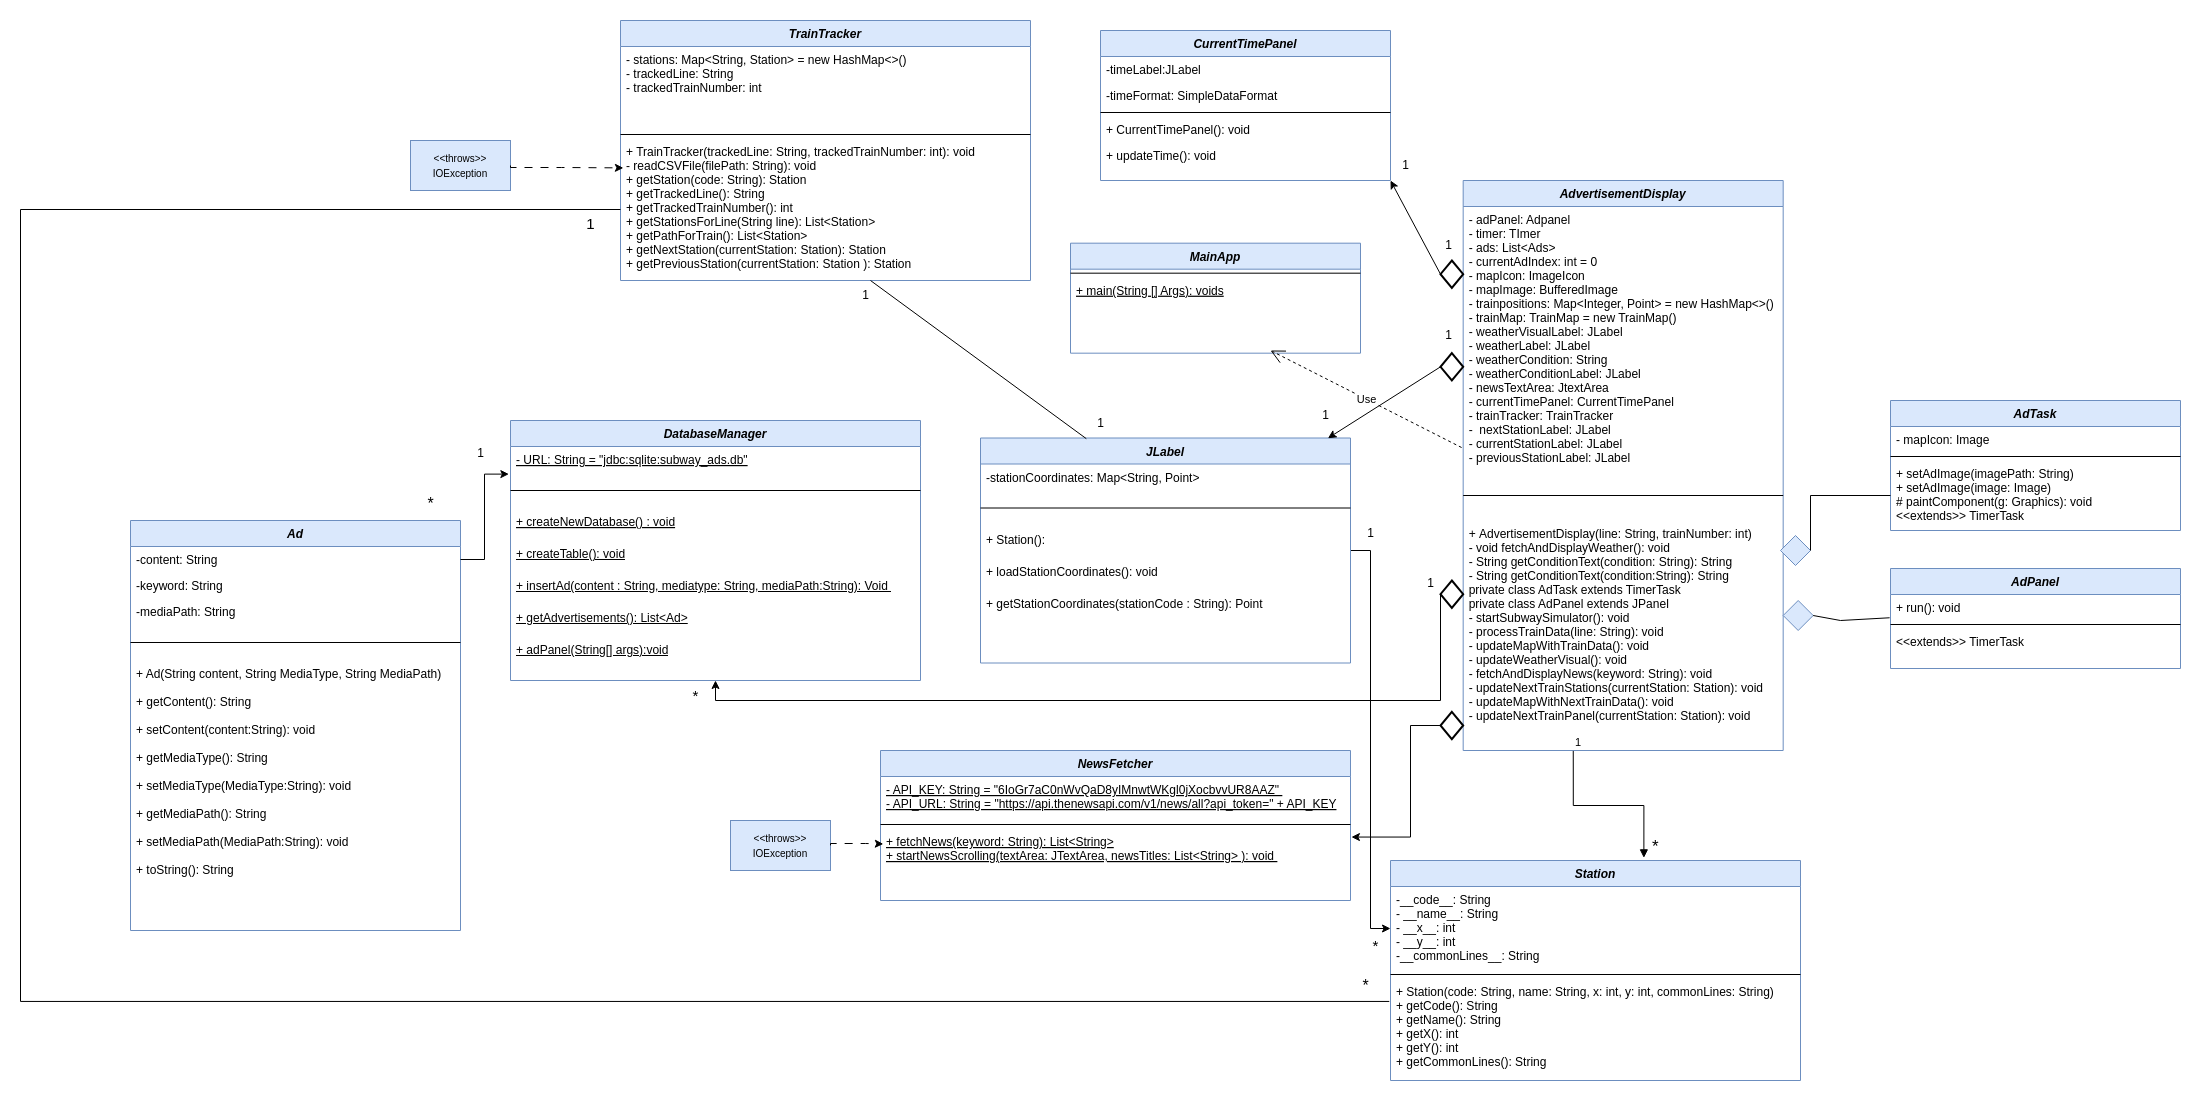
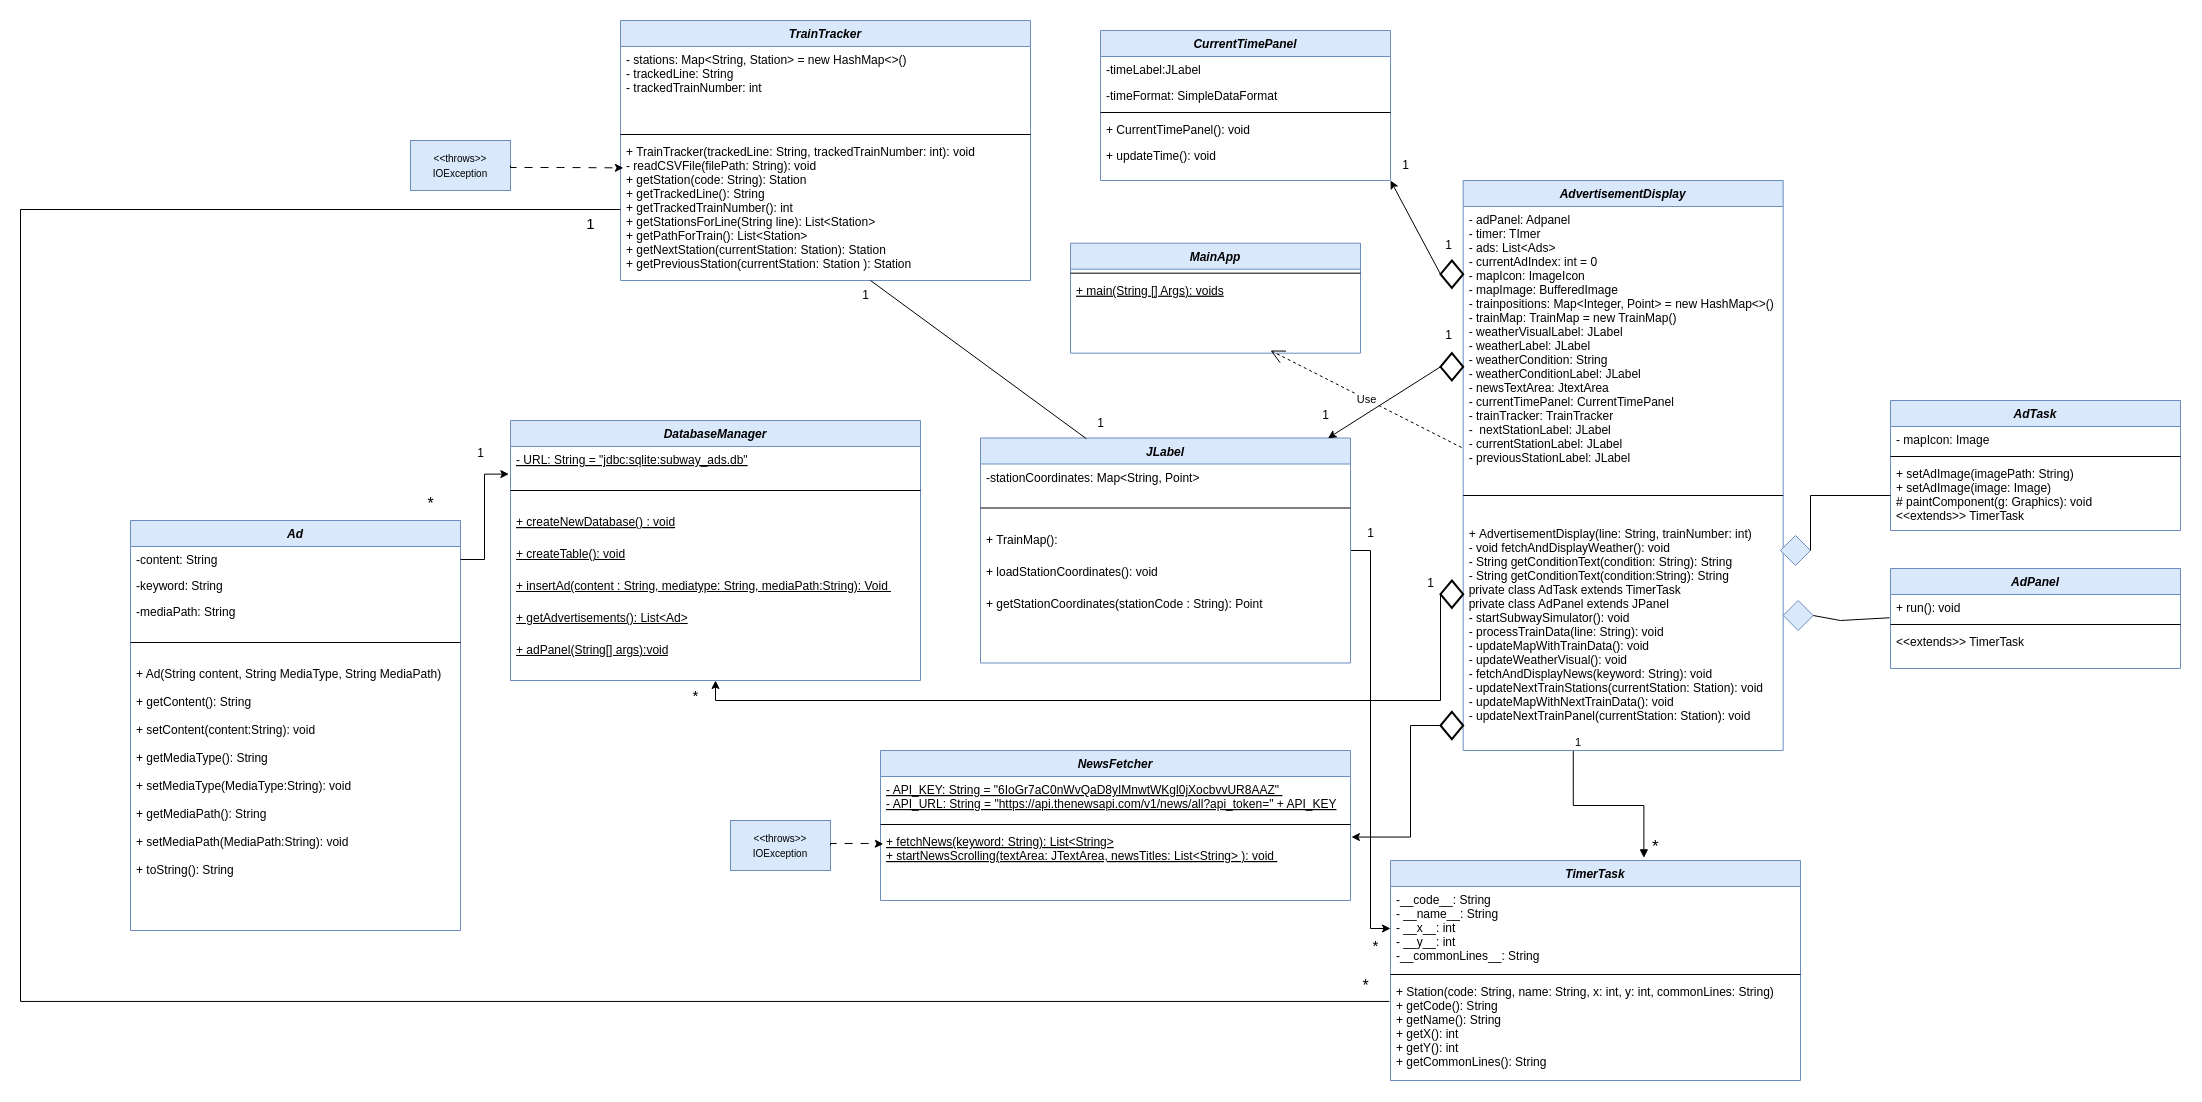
(1022, 540) -> (1025, 540)
(1595, 874) -> (1595, 874)
